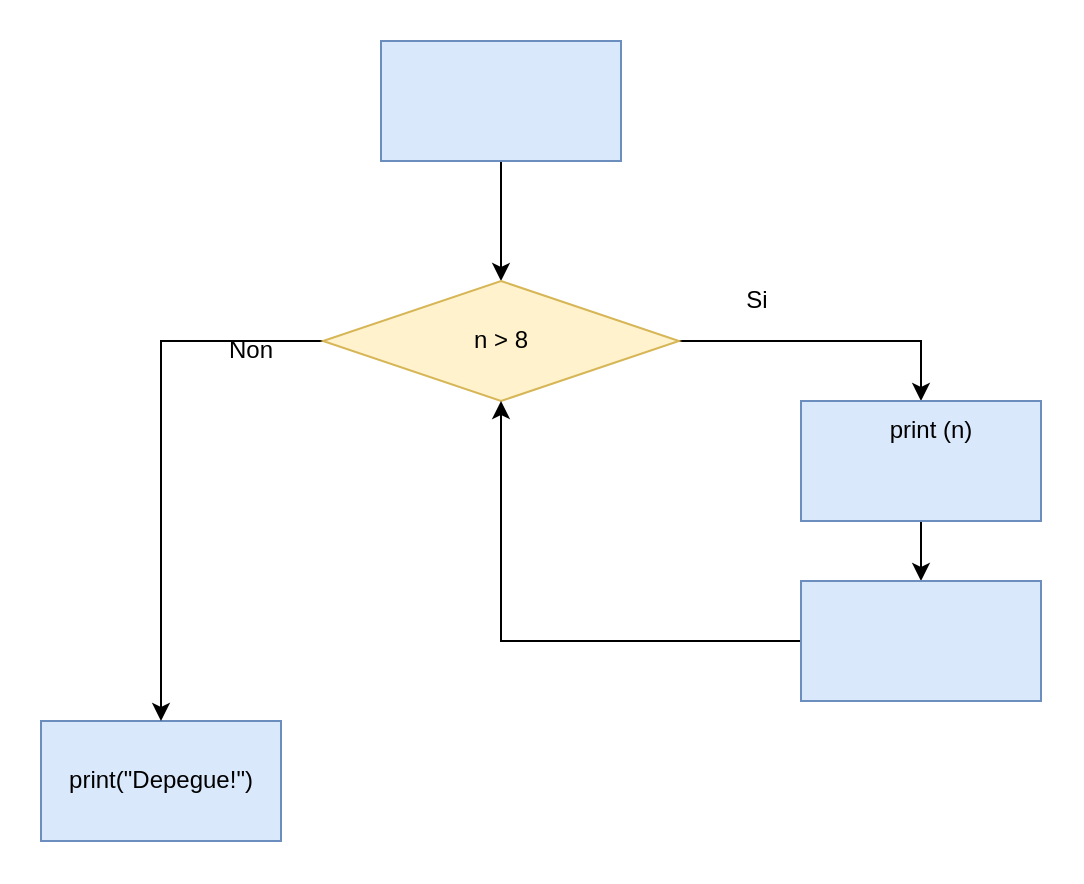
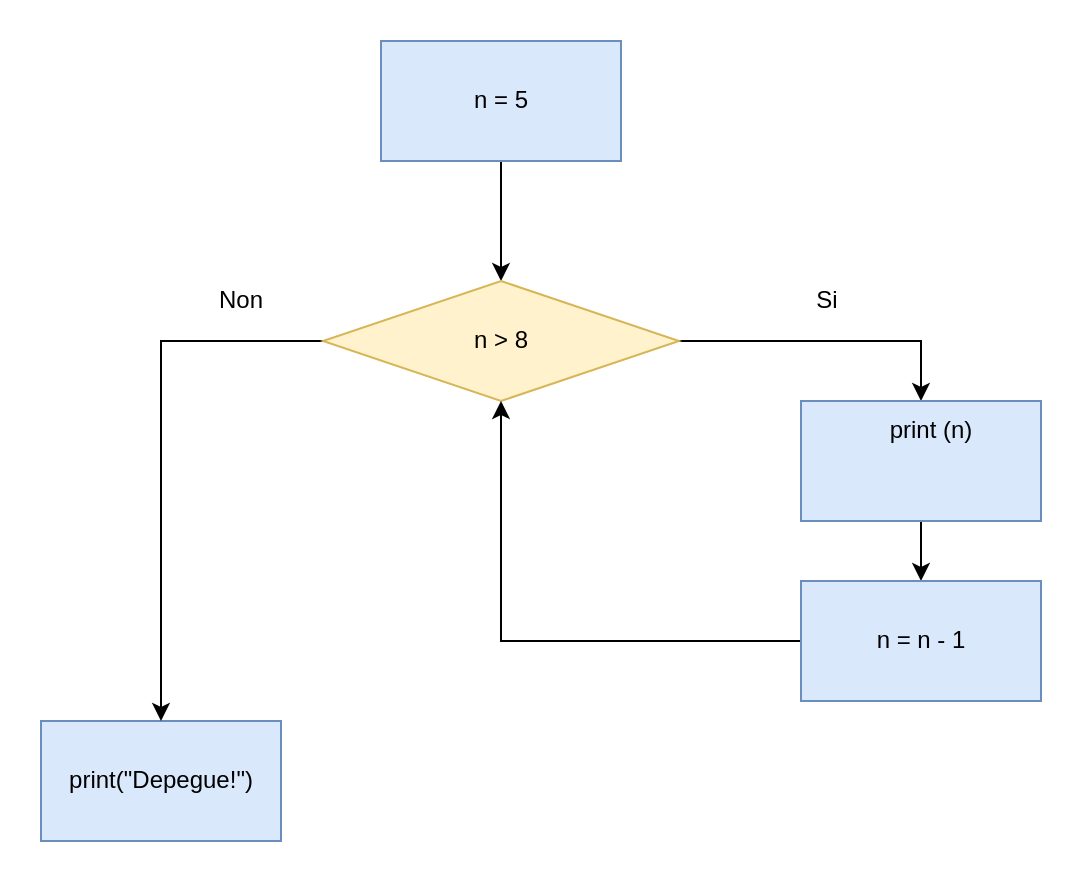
none -> (501, 101)
(757, 301) -> (827, 301)
(251, 351) -> (241, 301)
none -> (921, 641)
